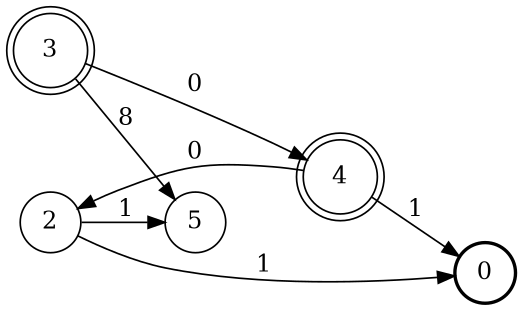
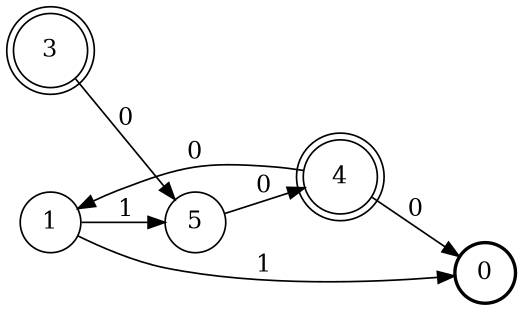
(189, 106) -> (257, 203)
(126, 119) -> (126, 119)
(416, 210) -> (416, 210)
(51, 222) -> (51, 222)
